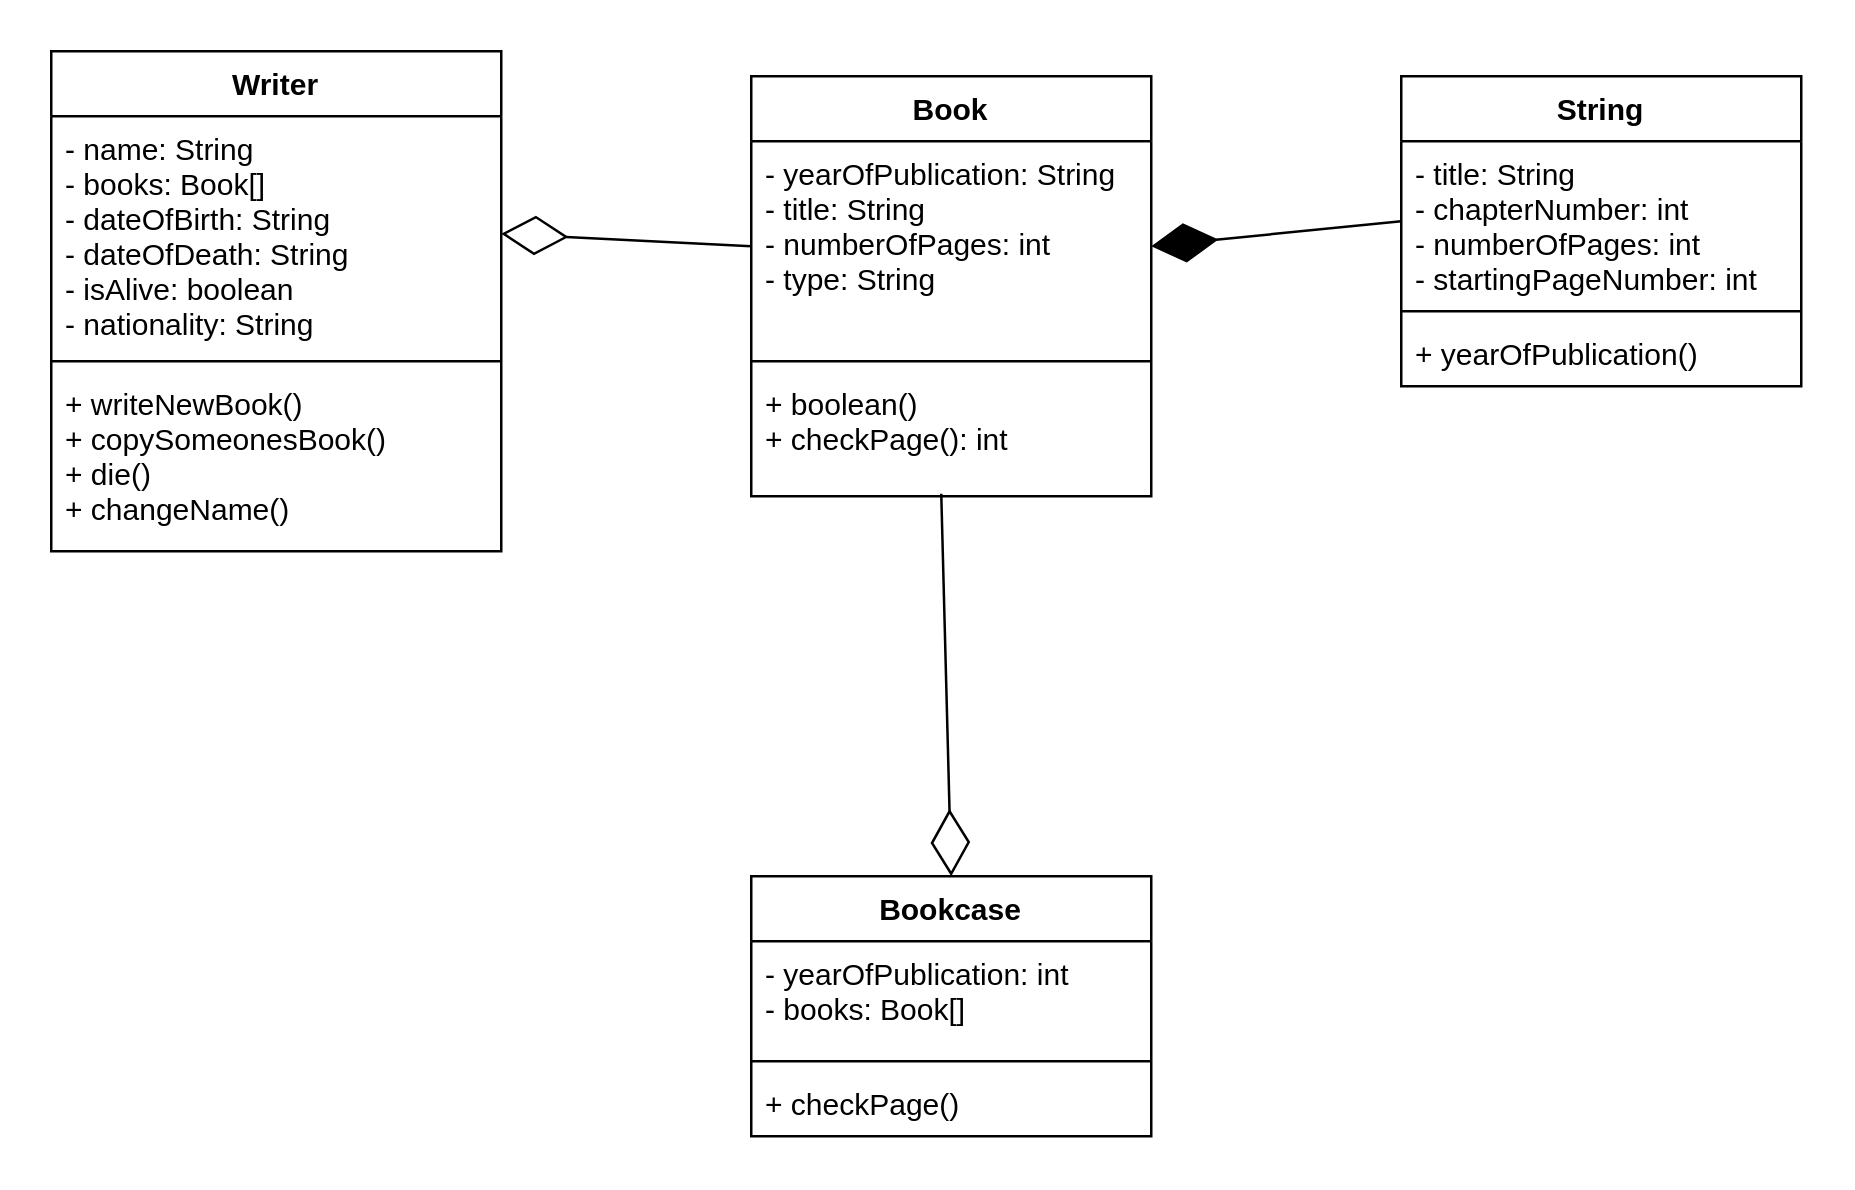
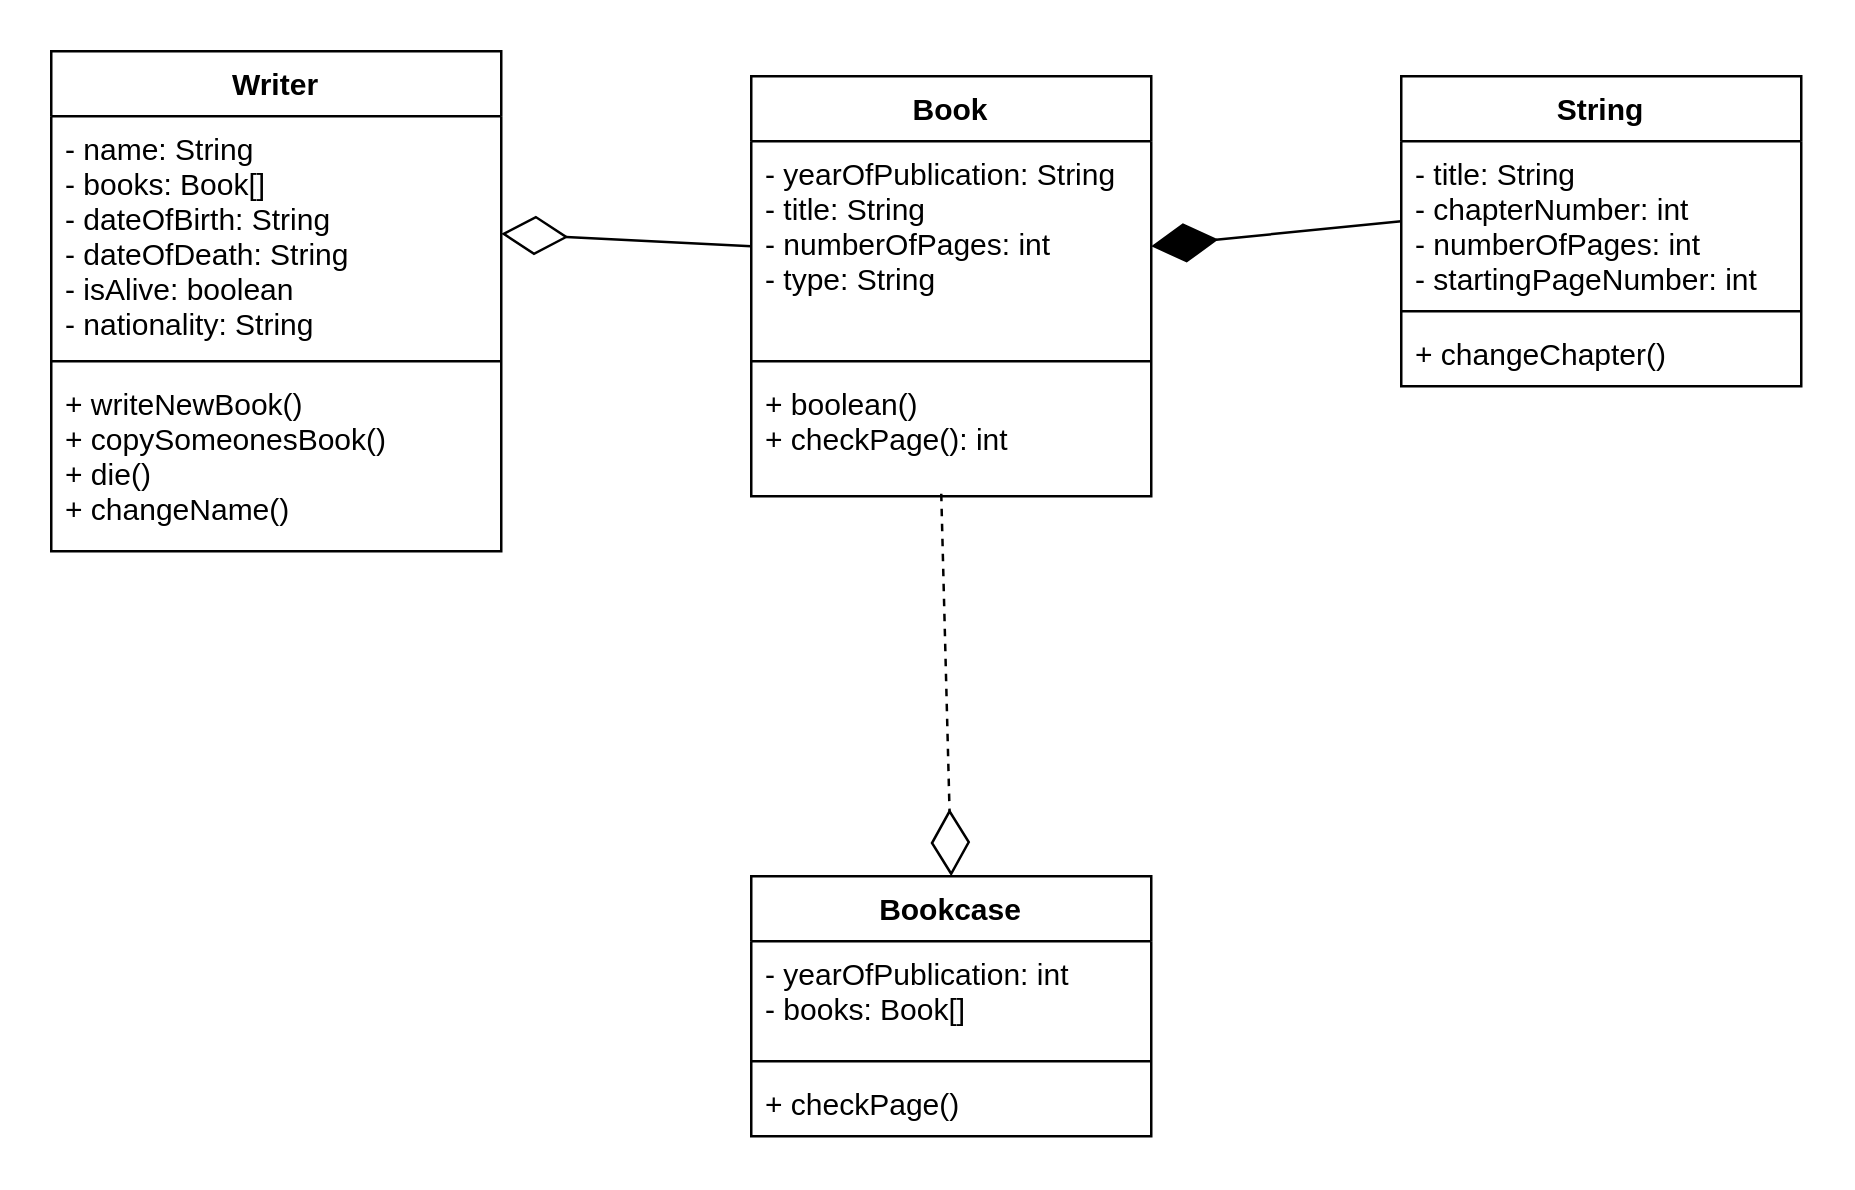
(1576, 355) -> (1554, 355)
(945, 655) -> (945, 655)
